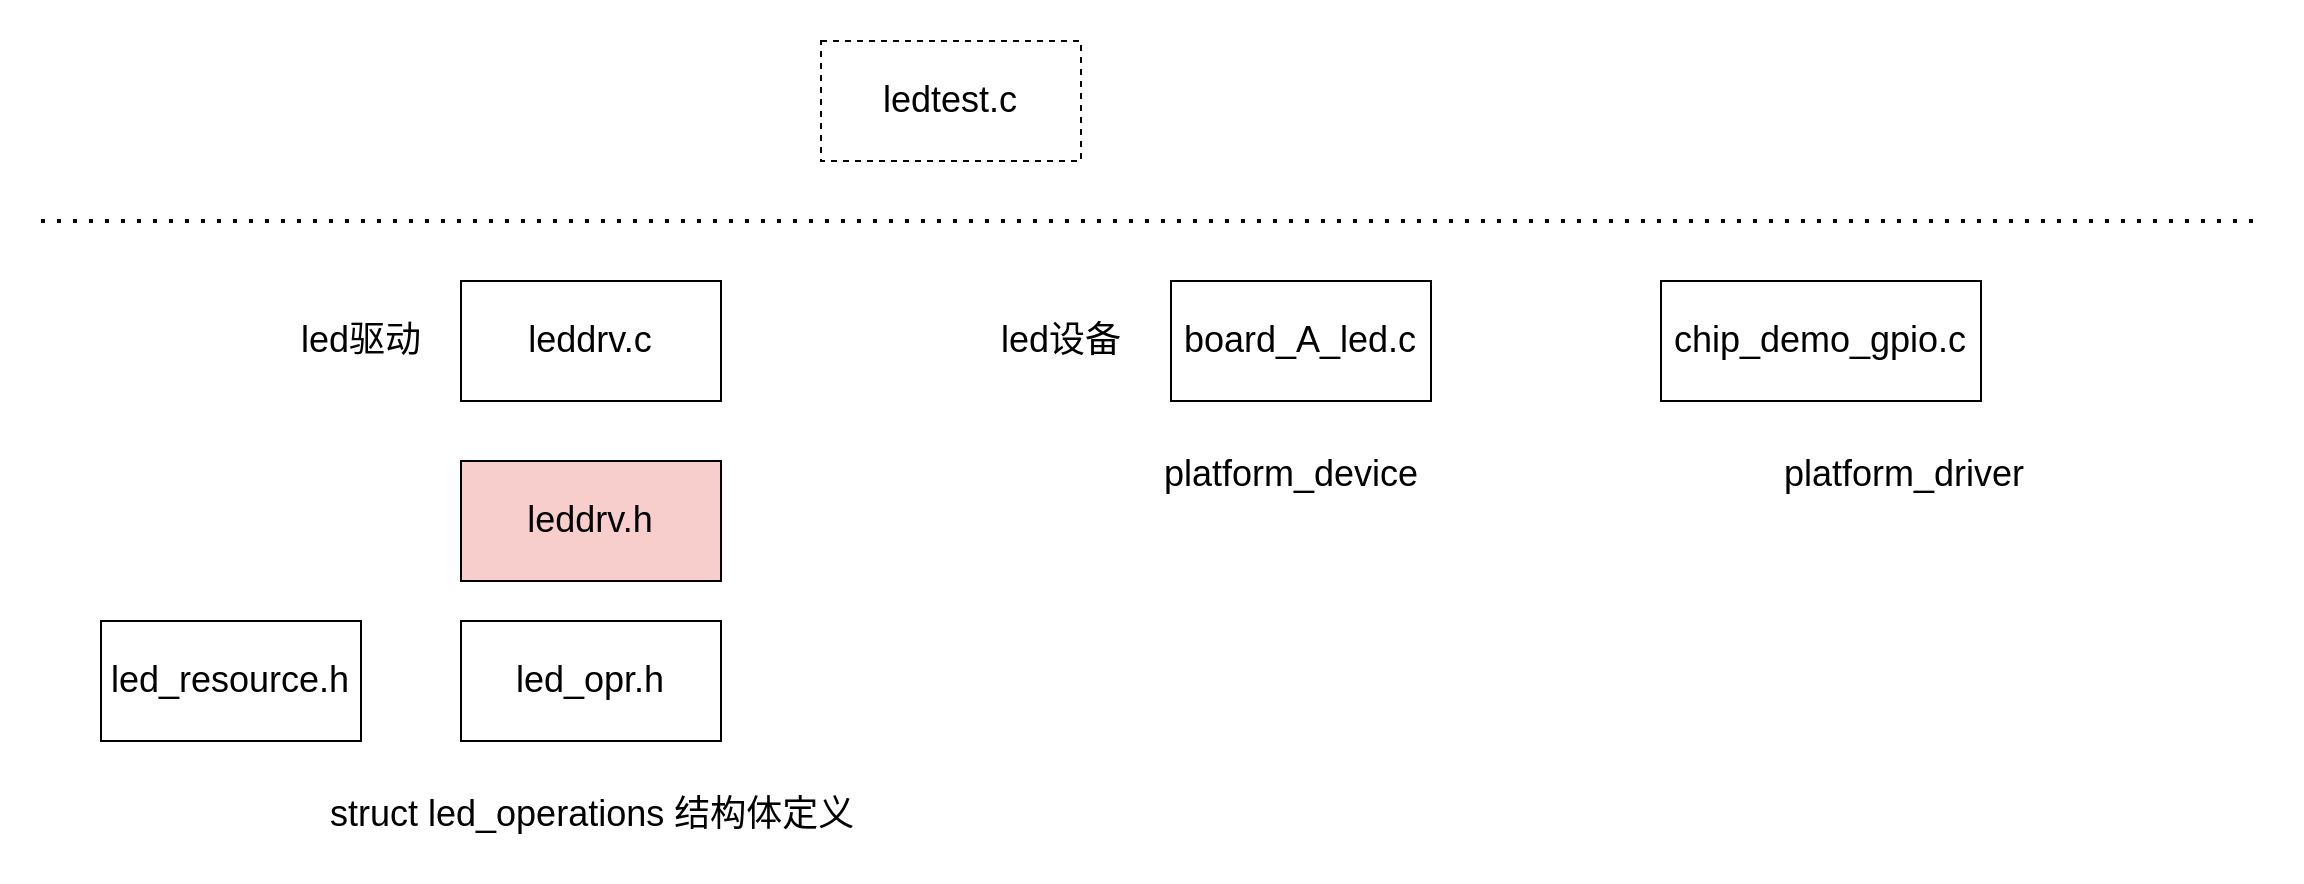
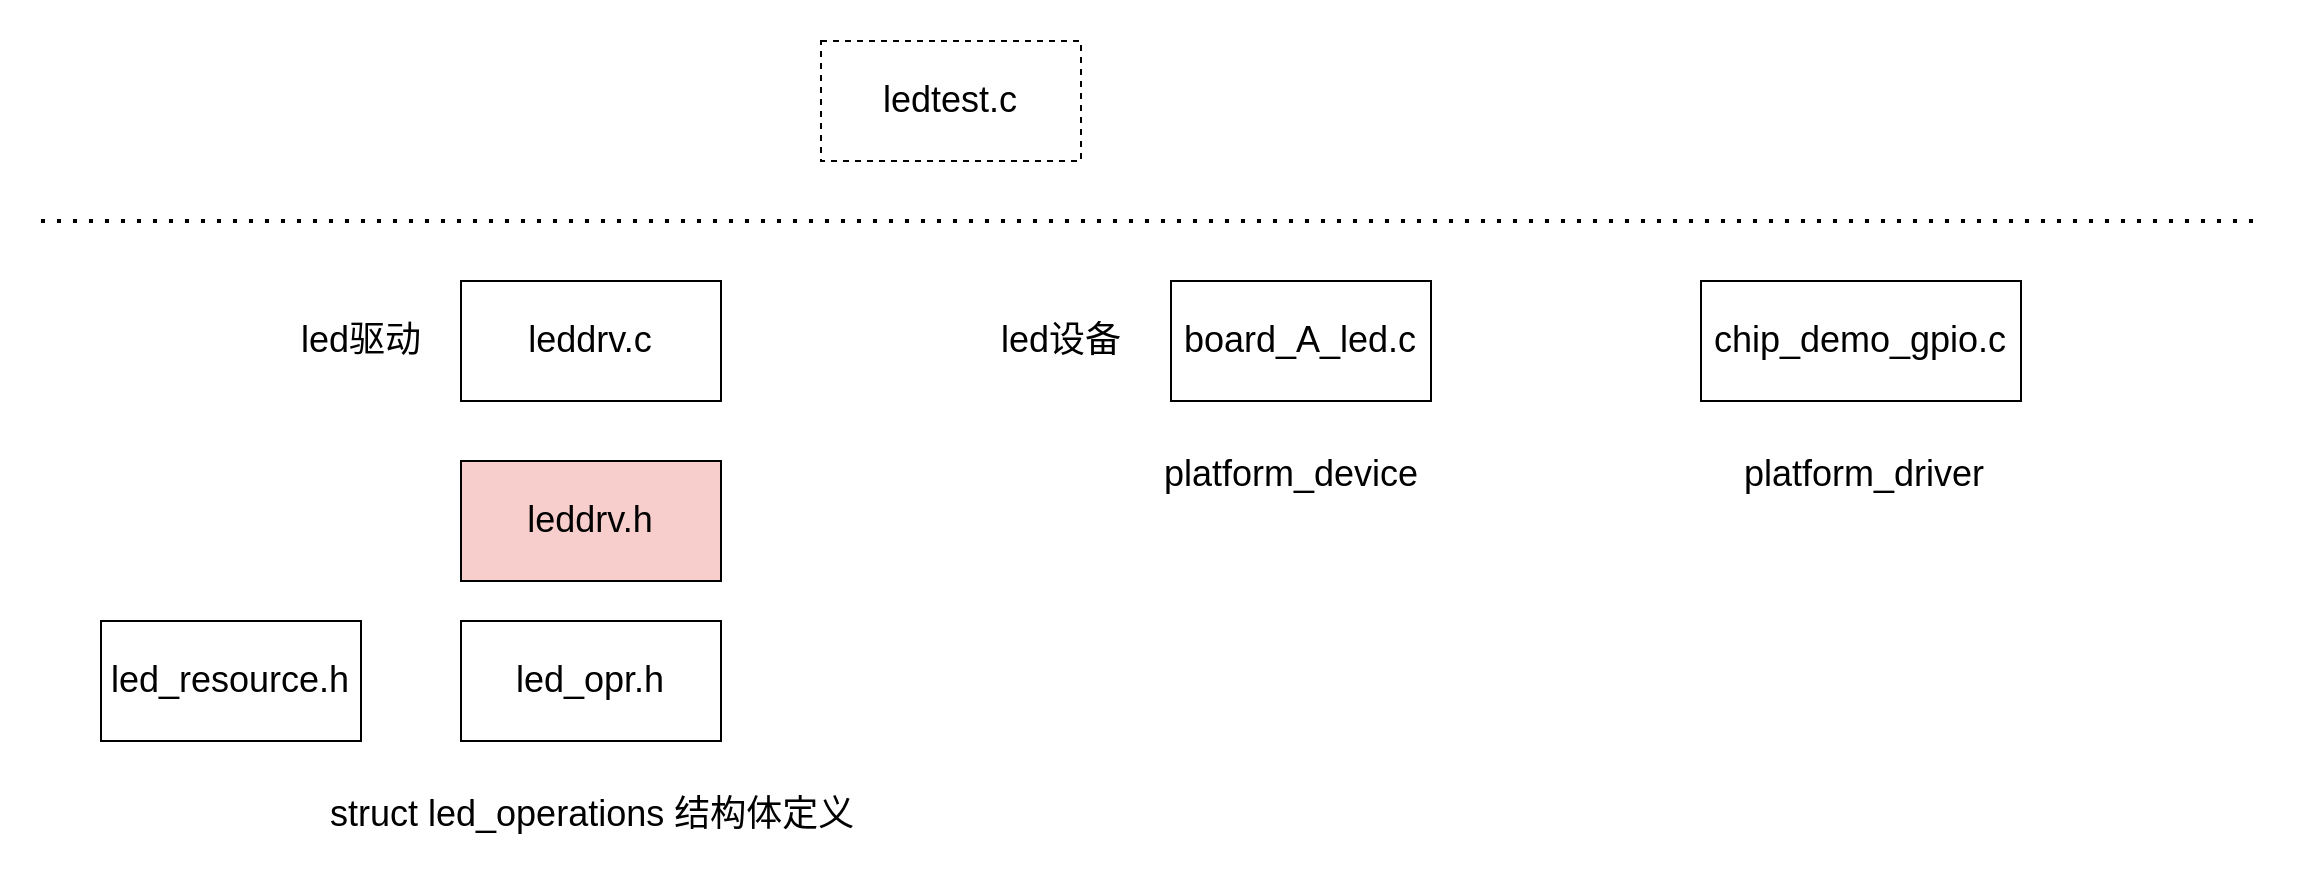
(1821, 341) -> (1861, 341)
(1911, 481) -> (1871, 481)
